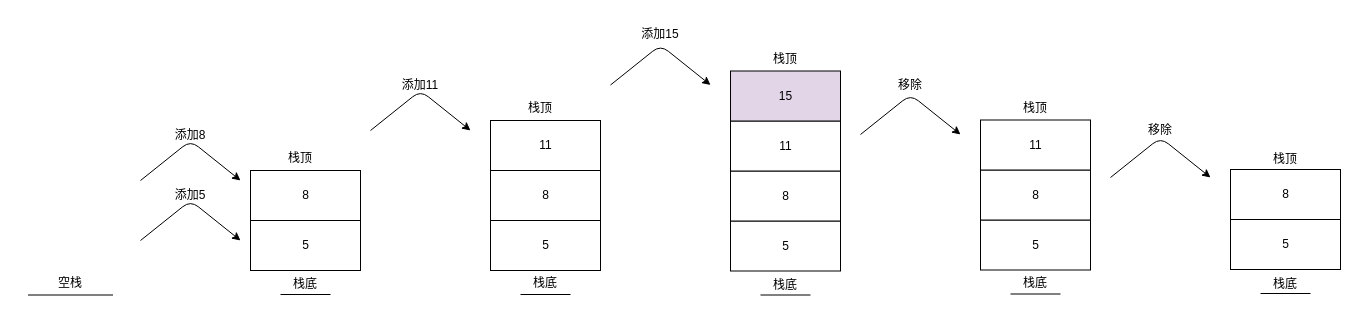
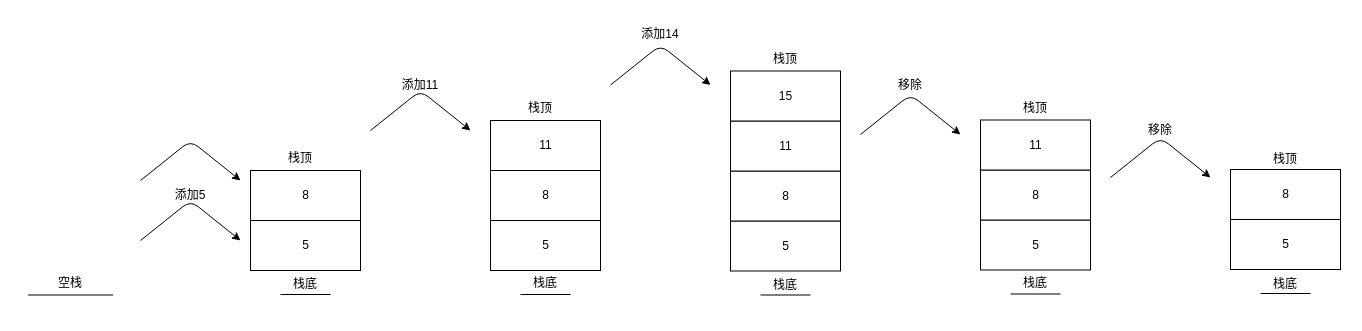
(660, 34) -> (660, 34)
(786, 96) -> (786, 96)
(191, 134) -> none
